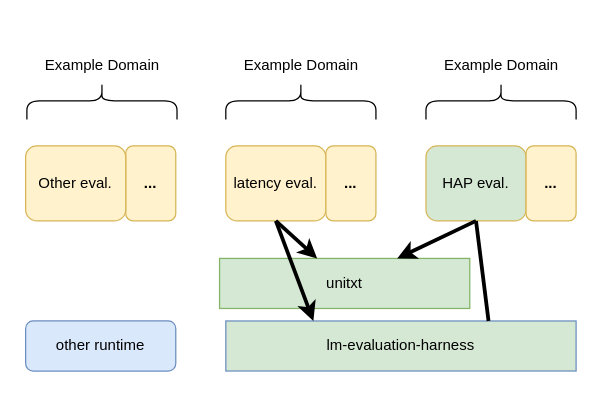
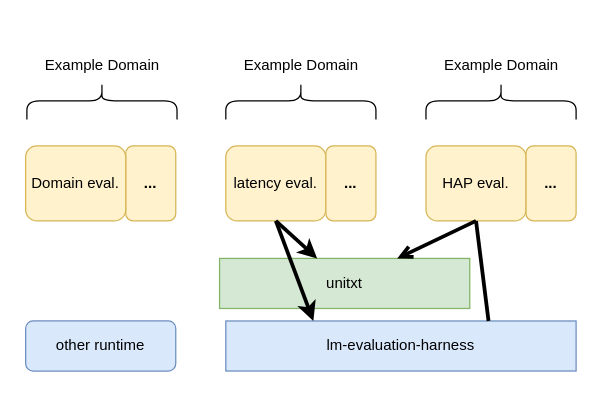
(76, 183) -> (76, 183)
(476, 183) -> (476, 183)
(410, 252) -> (410, 252)
(401, 346) -> (401, 346)
